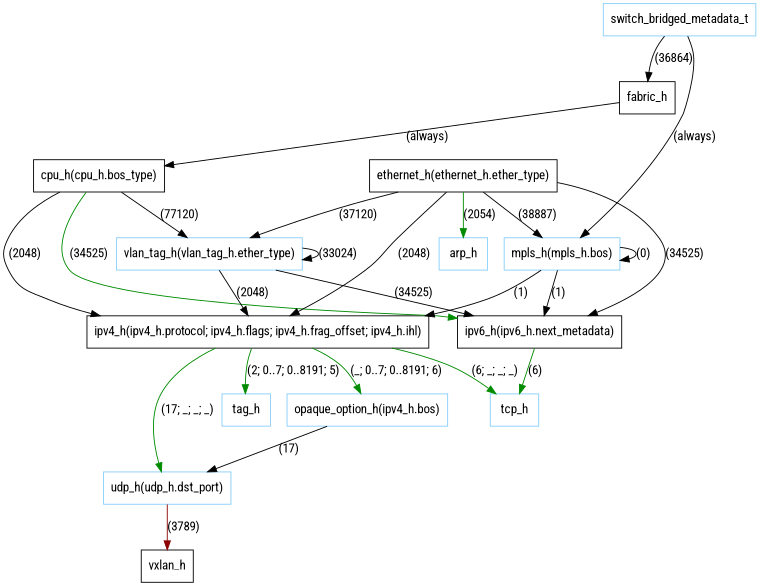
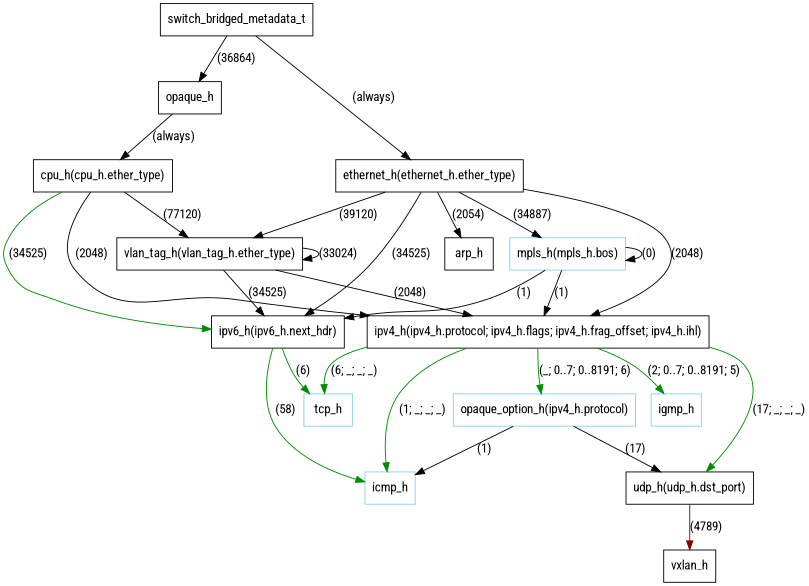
(680, 20) -> (237, 20)
(647, 98) -> (190, 98)
(665, 145) -> (330, 95)
(99, 176) -> (103, 176)
(463, 210) -> (447, 211)
(358, 215) -> (358, 215)
(537, 215) -> (532, 215)
(209, 254) -> (210, 254)
(463, 254) -> (469, 254)
(540, 332) -> (278, 332)
(246, 410) -> (676, 410)
(367, 410) -> (544, 410)
(167, 488) -> (690, 488)
none -> (390, 488)
(184, 527) -> (706, 527)
